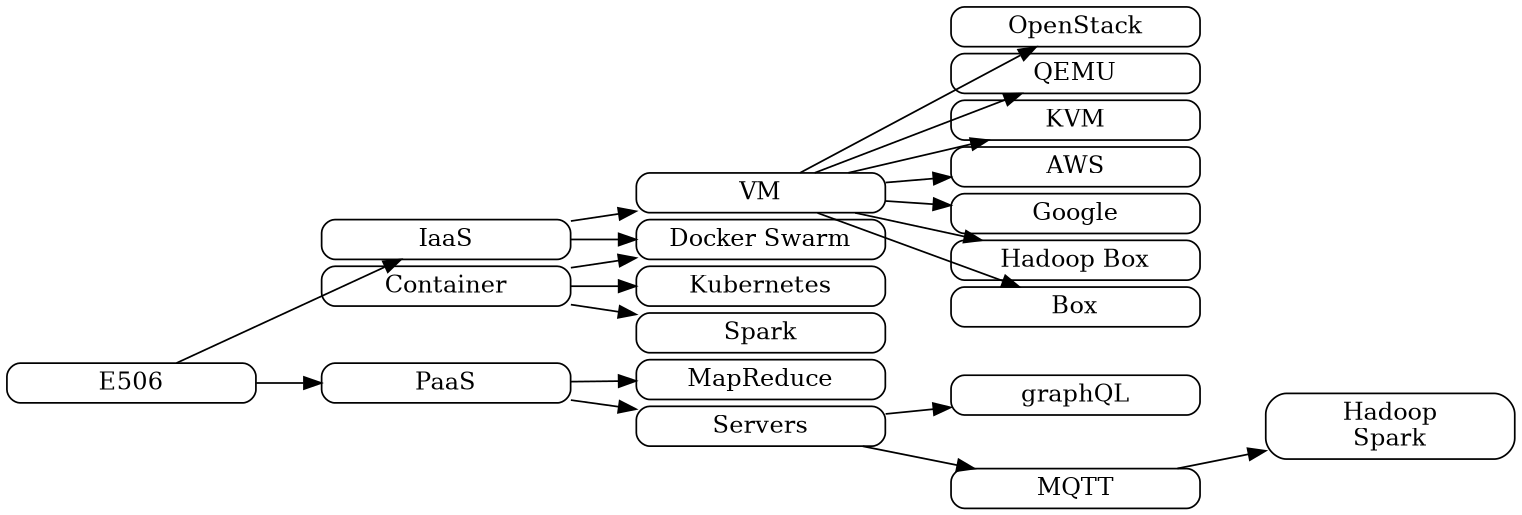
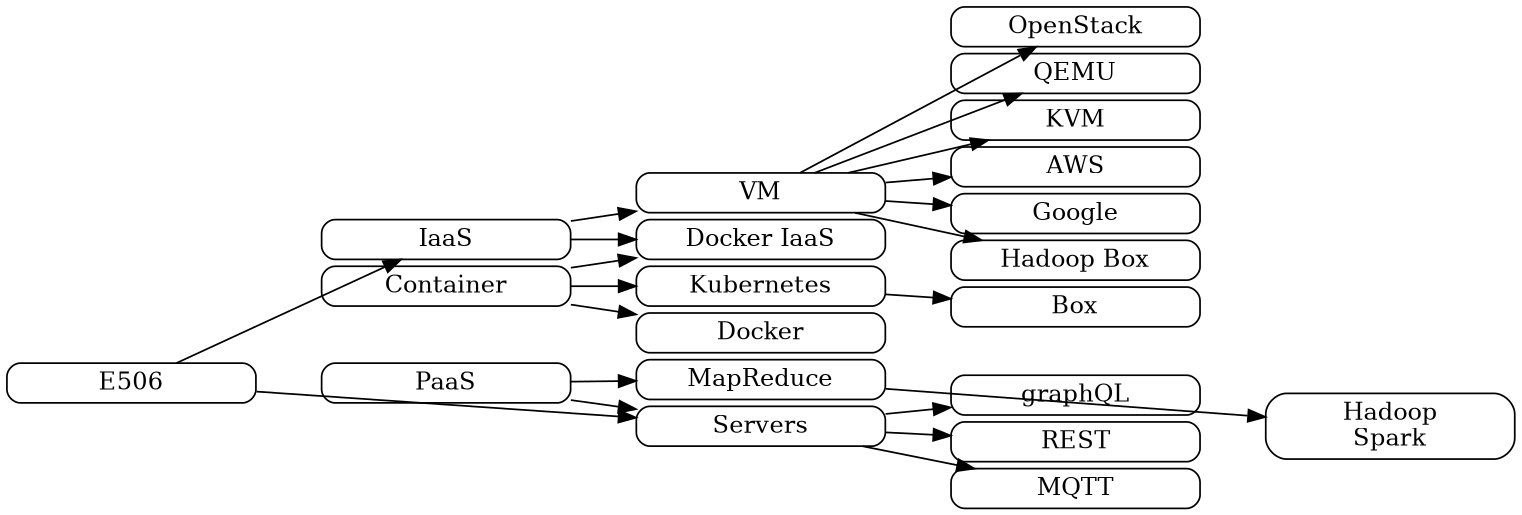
(761, 239) -> (761, 239)
(910, 247) -> (909, 296)
(761, 333) -> (761, 333)
(280, 383) -> (437, 404)
none -> (1076, 442)
(1213, 461) -> (1067, 402)
